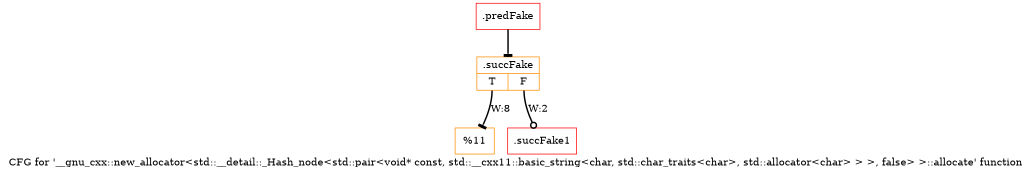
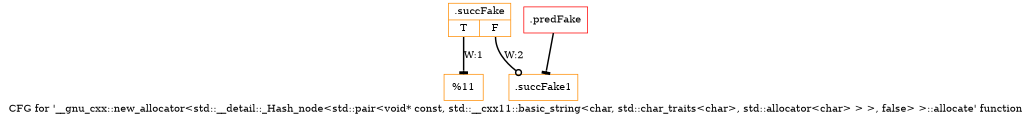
(508, 41) -> (550, 52)
(501, 109) -> (474, 55)
(542, 141) -> (543, 87)
